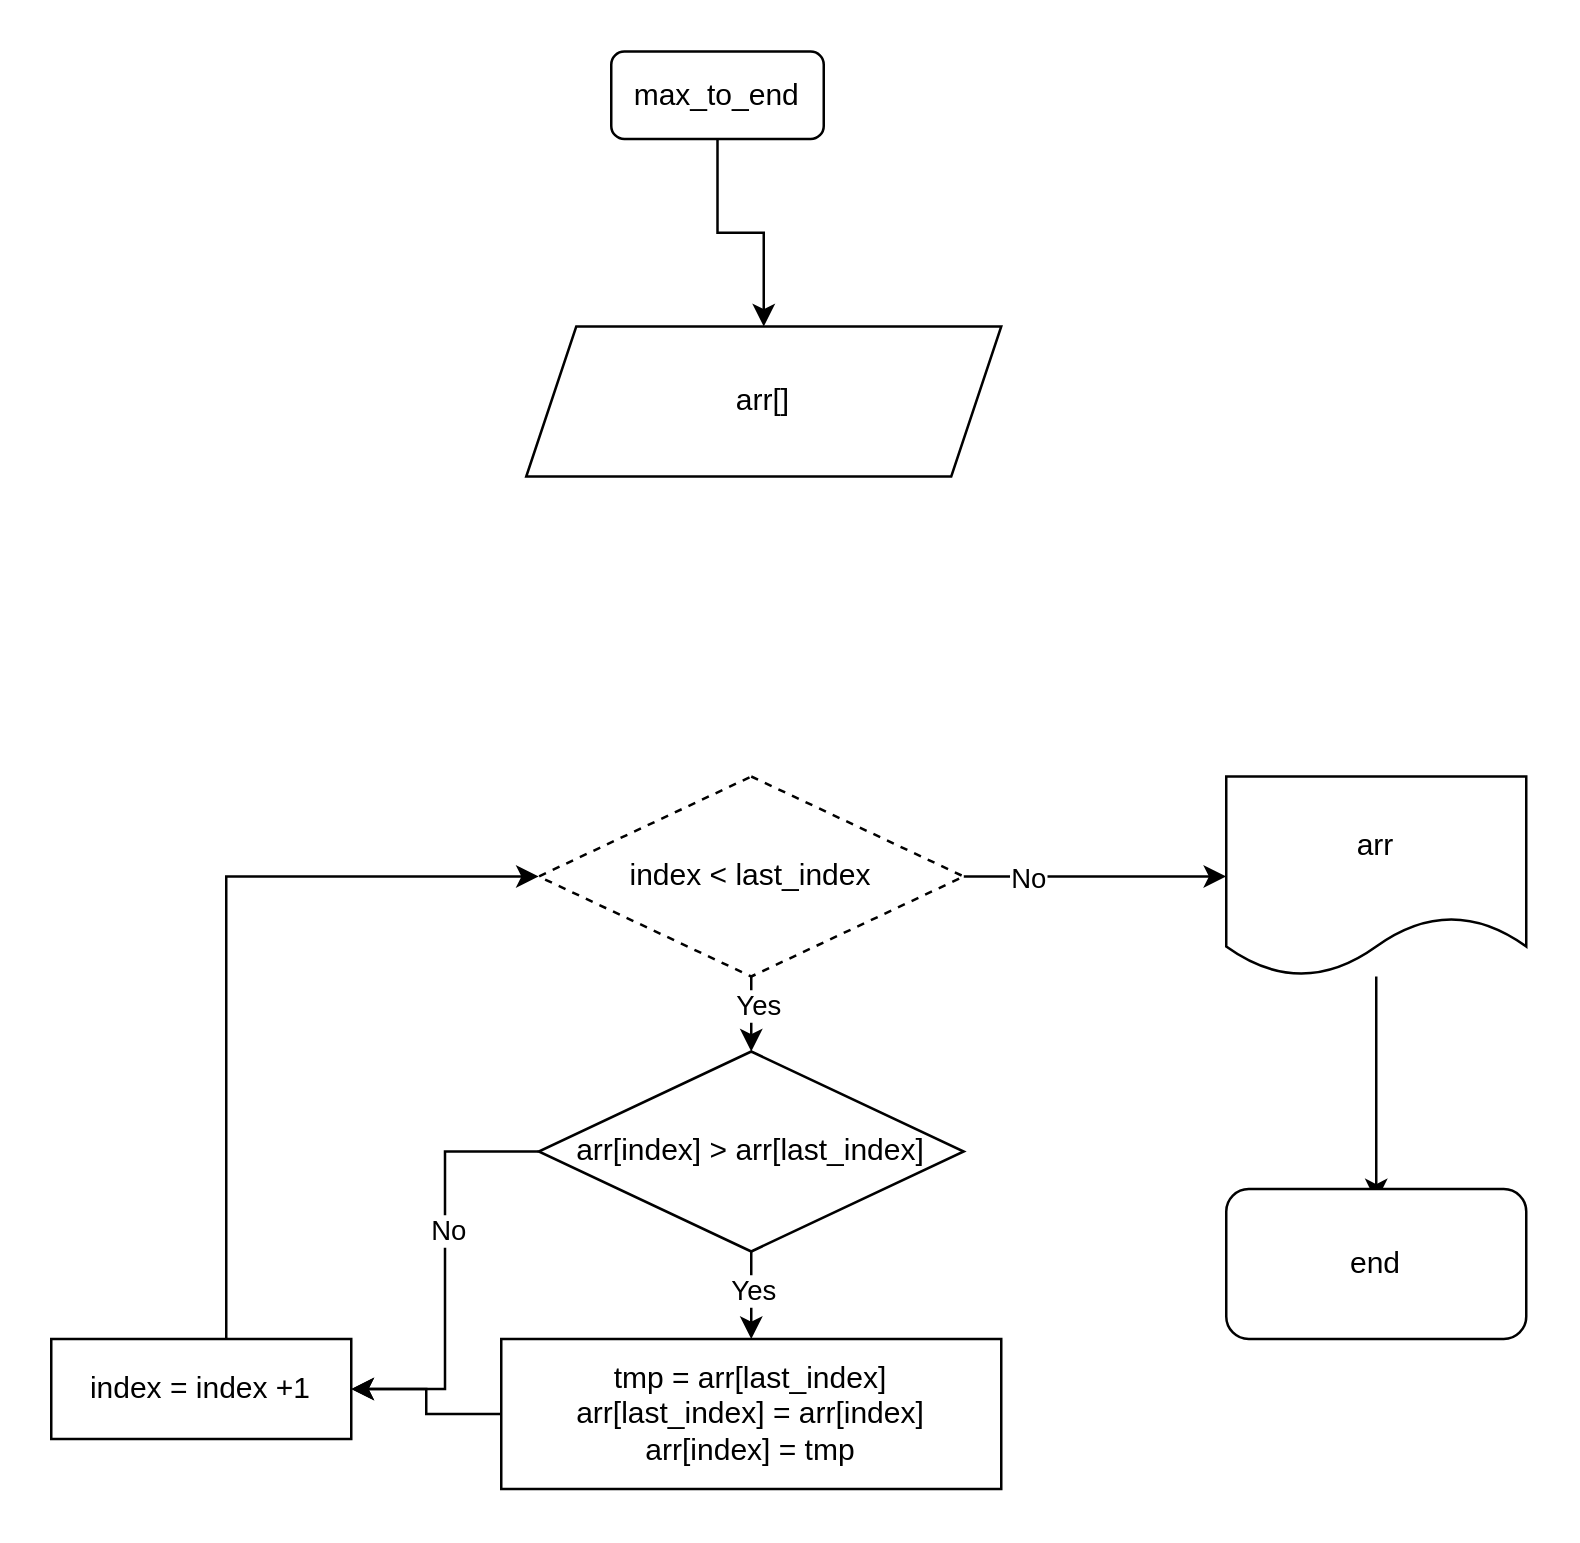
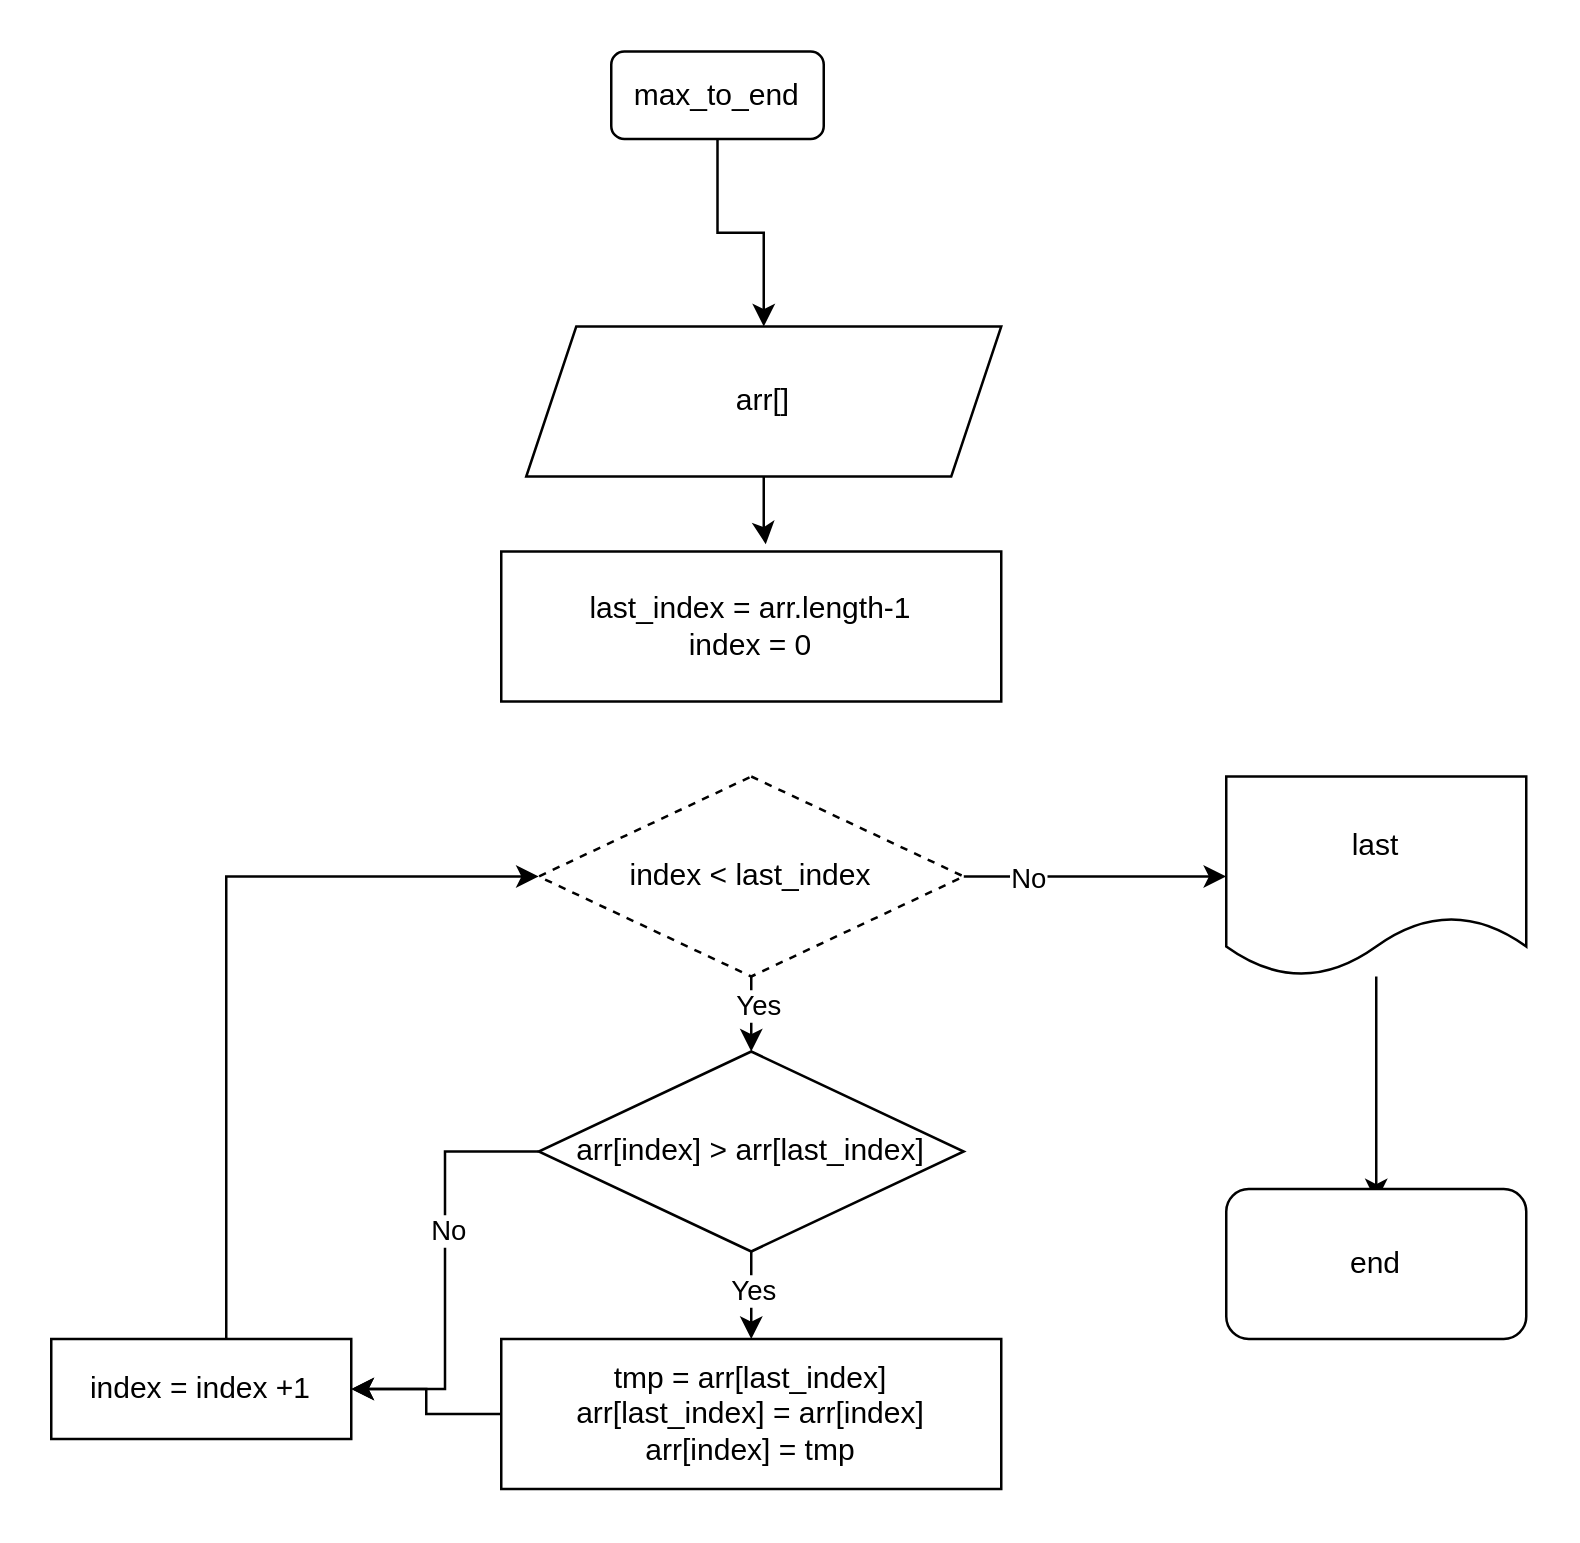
none -> (764, 501)
none -> (751, 626)
(1376, 846) -> (1376, 846)
